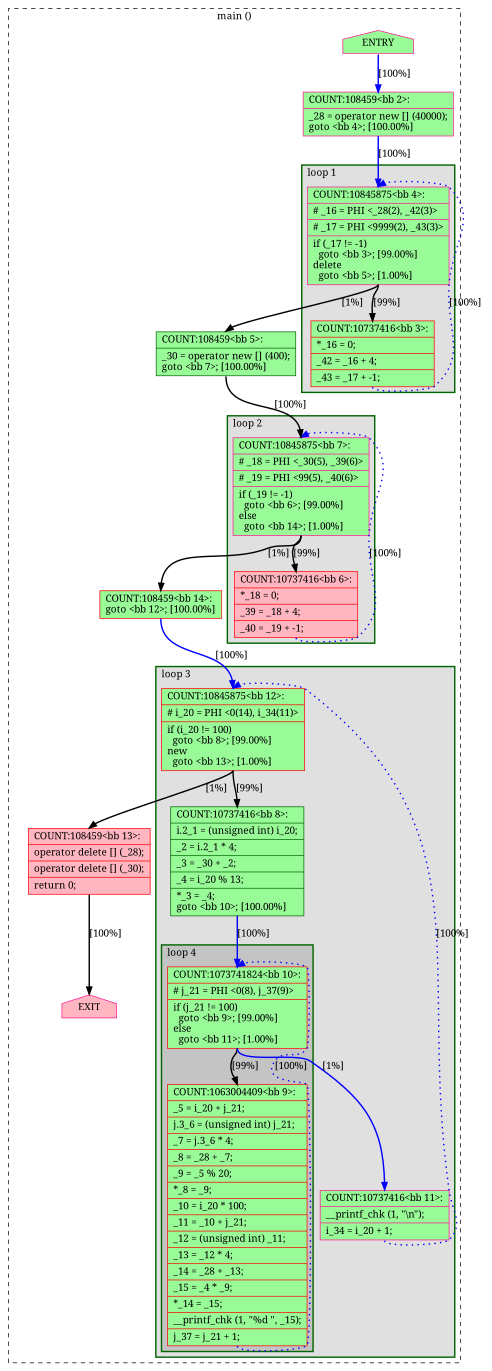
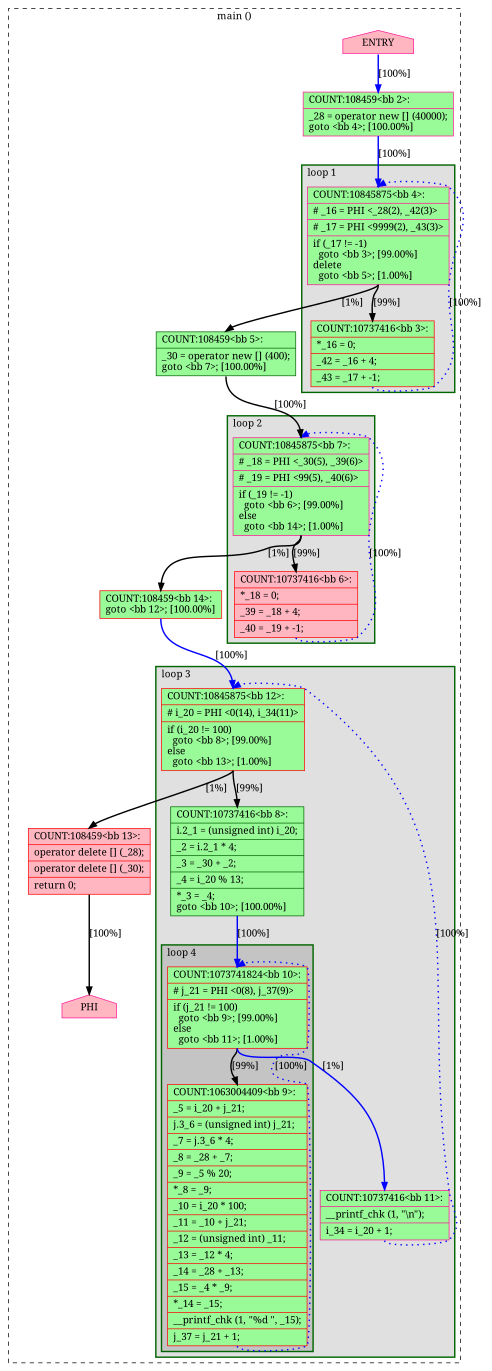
(378, 43) -> (378, 43)
(177, 751) -> (176, 751)
(89, 1008) -> (89, 1008)
